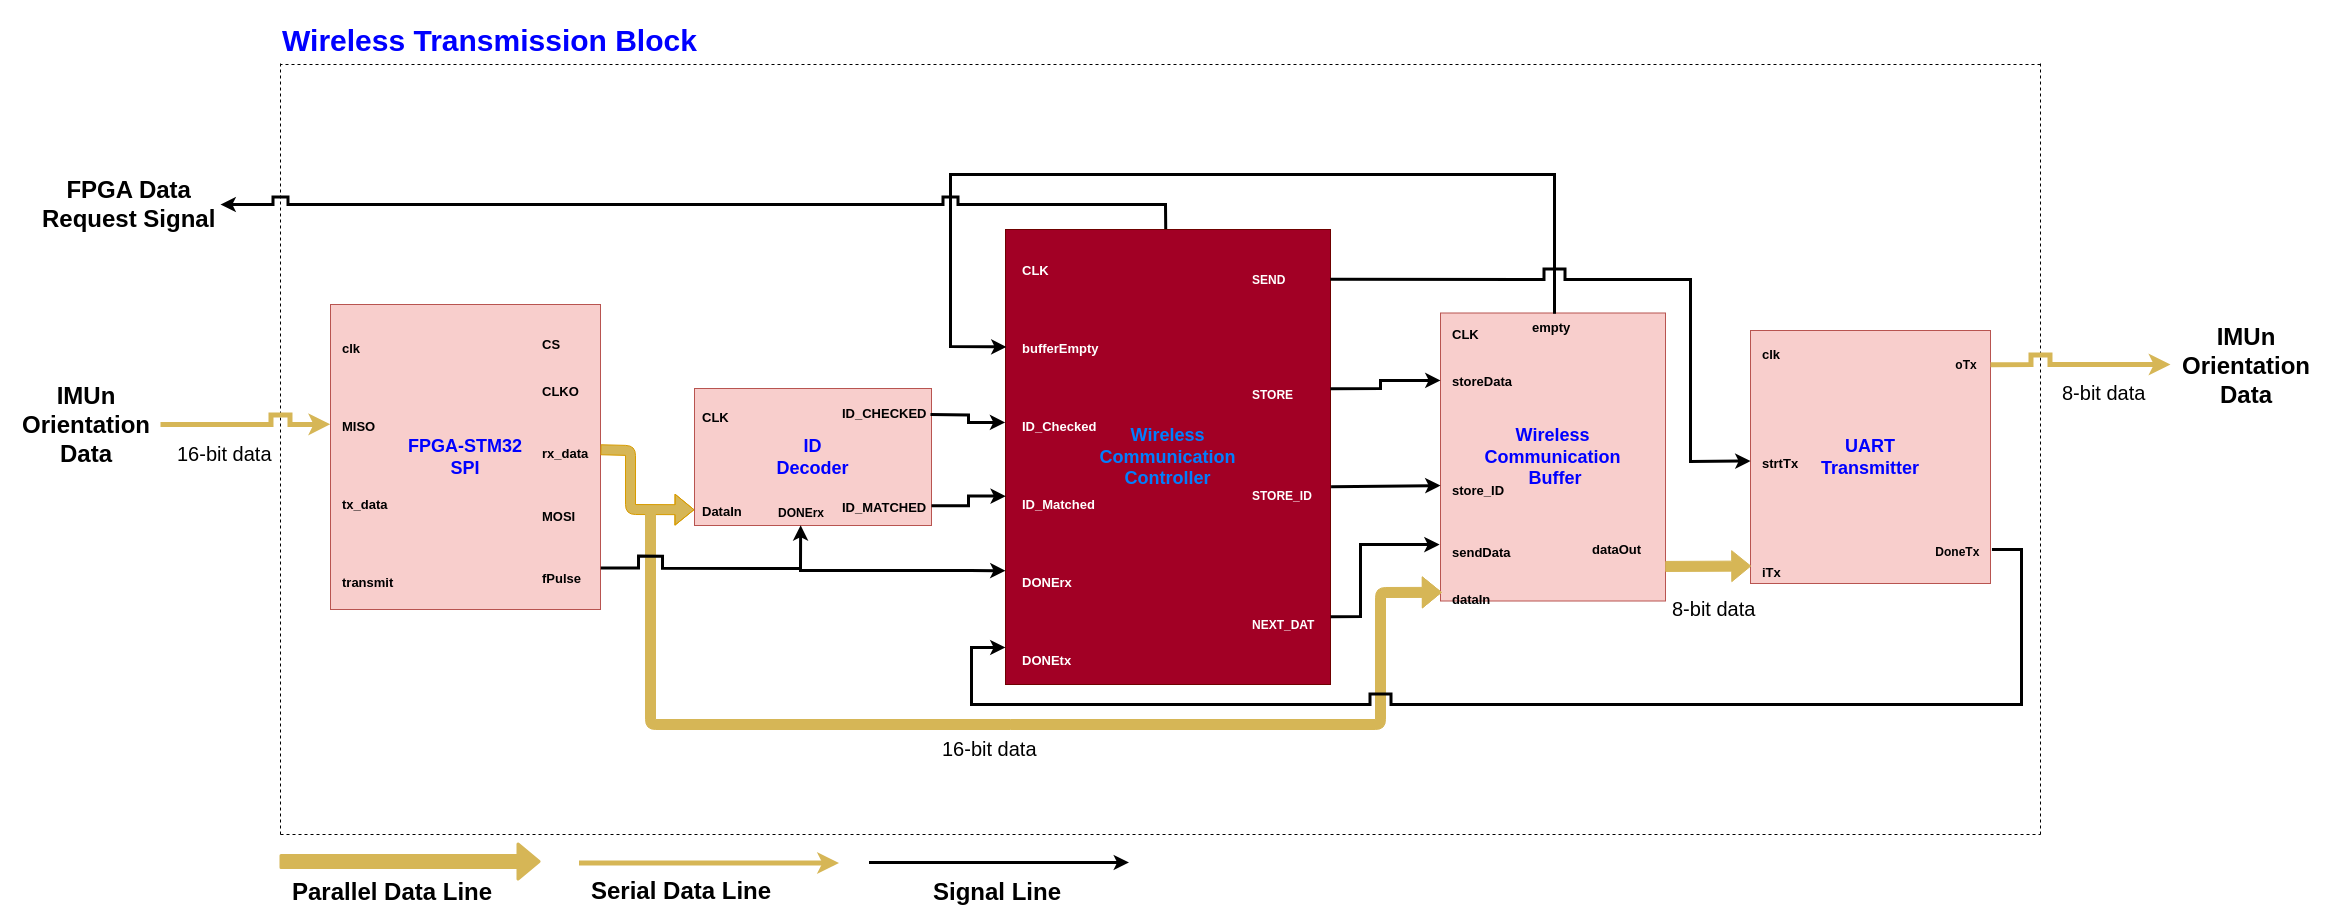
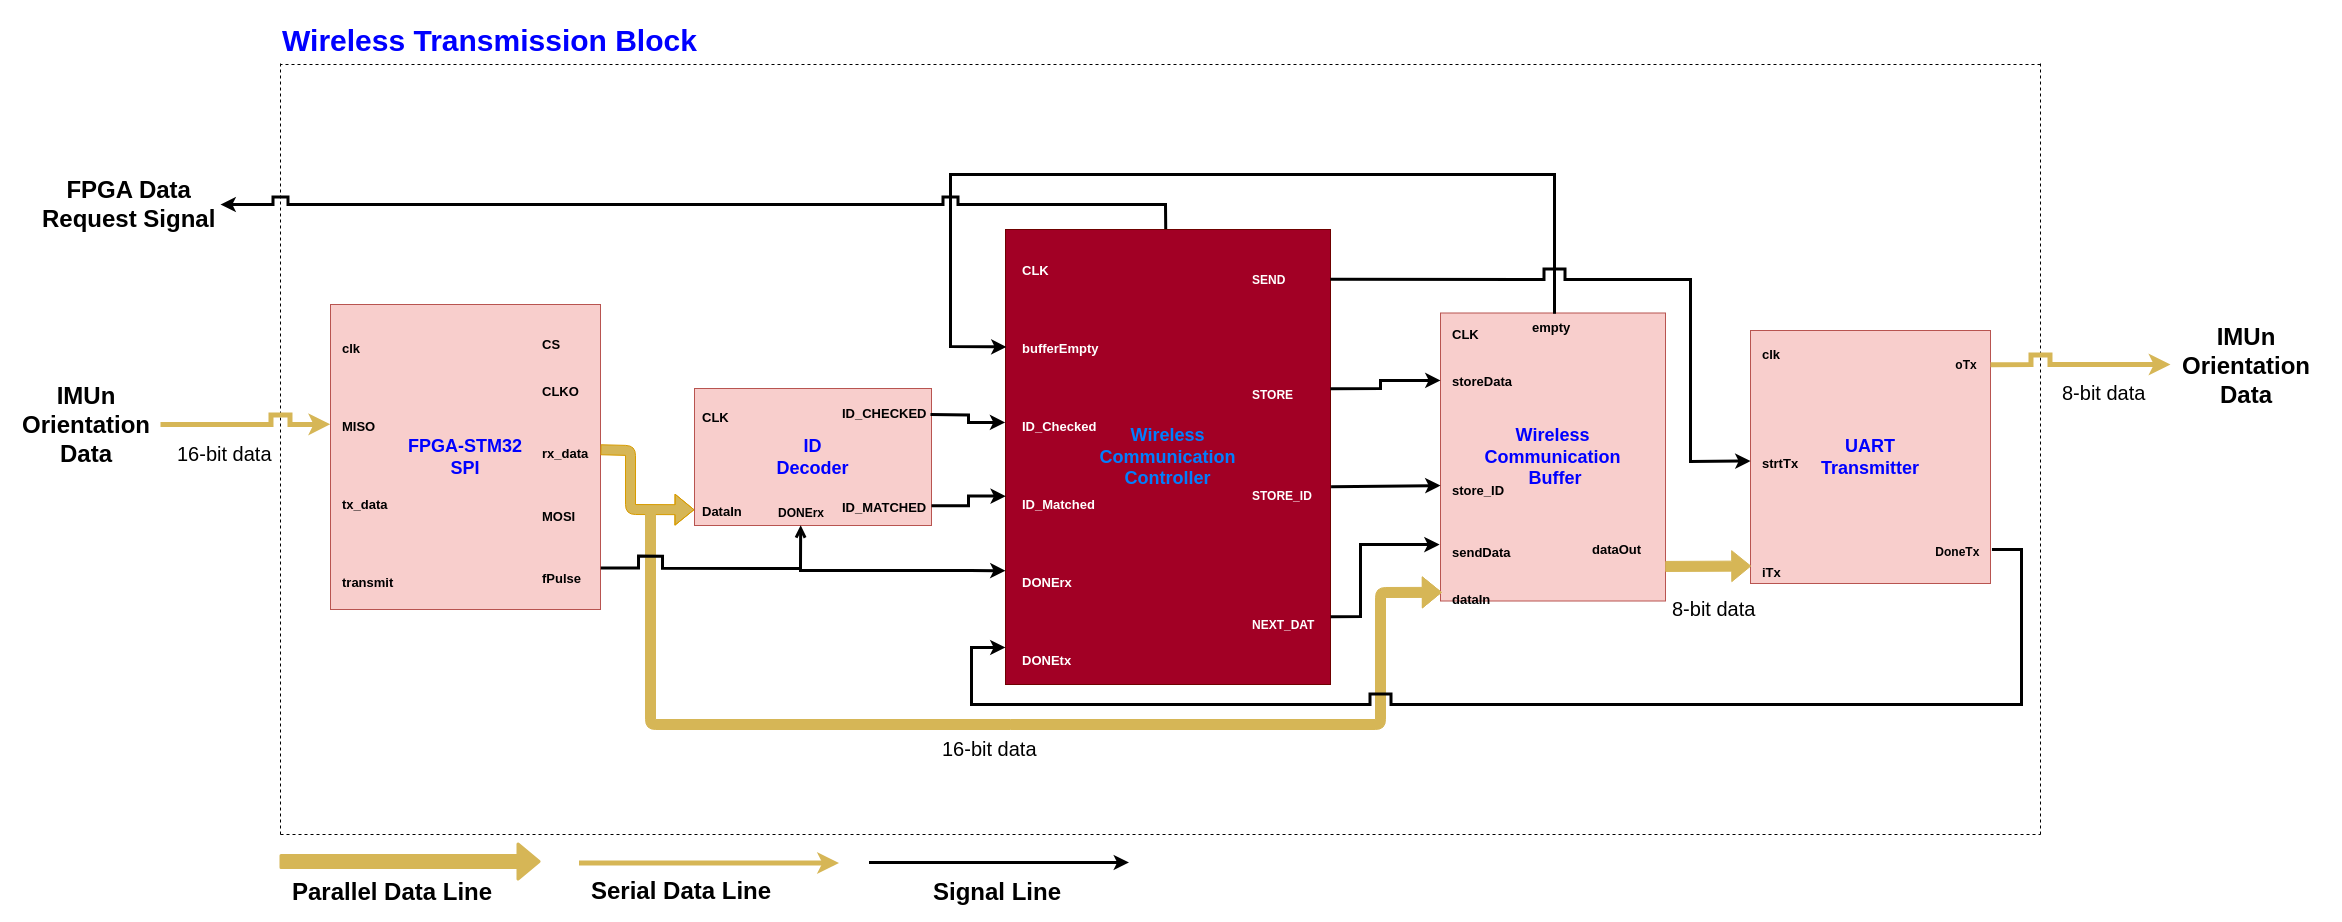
(801, 537) -> (801, 537)
